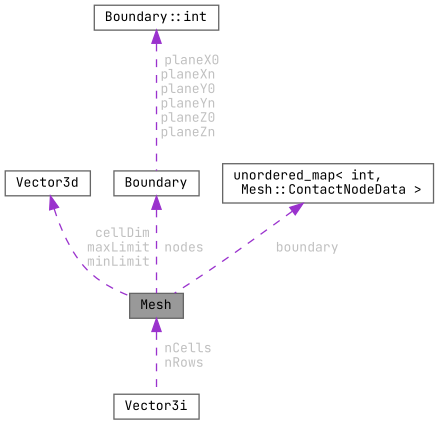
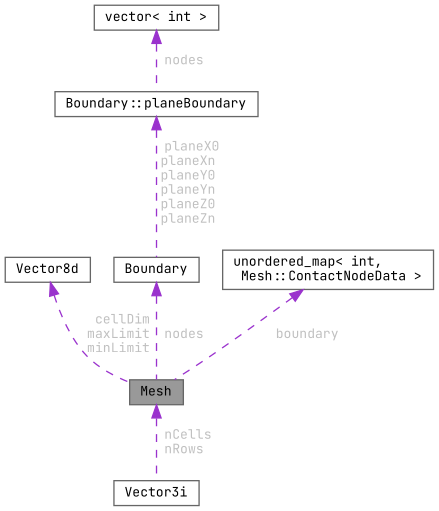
none -> (157, 18)
(157, 18) -> (157, 104)
(48, 183) -> (48, 270)
